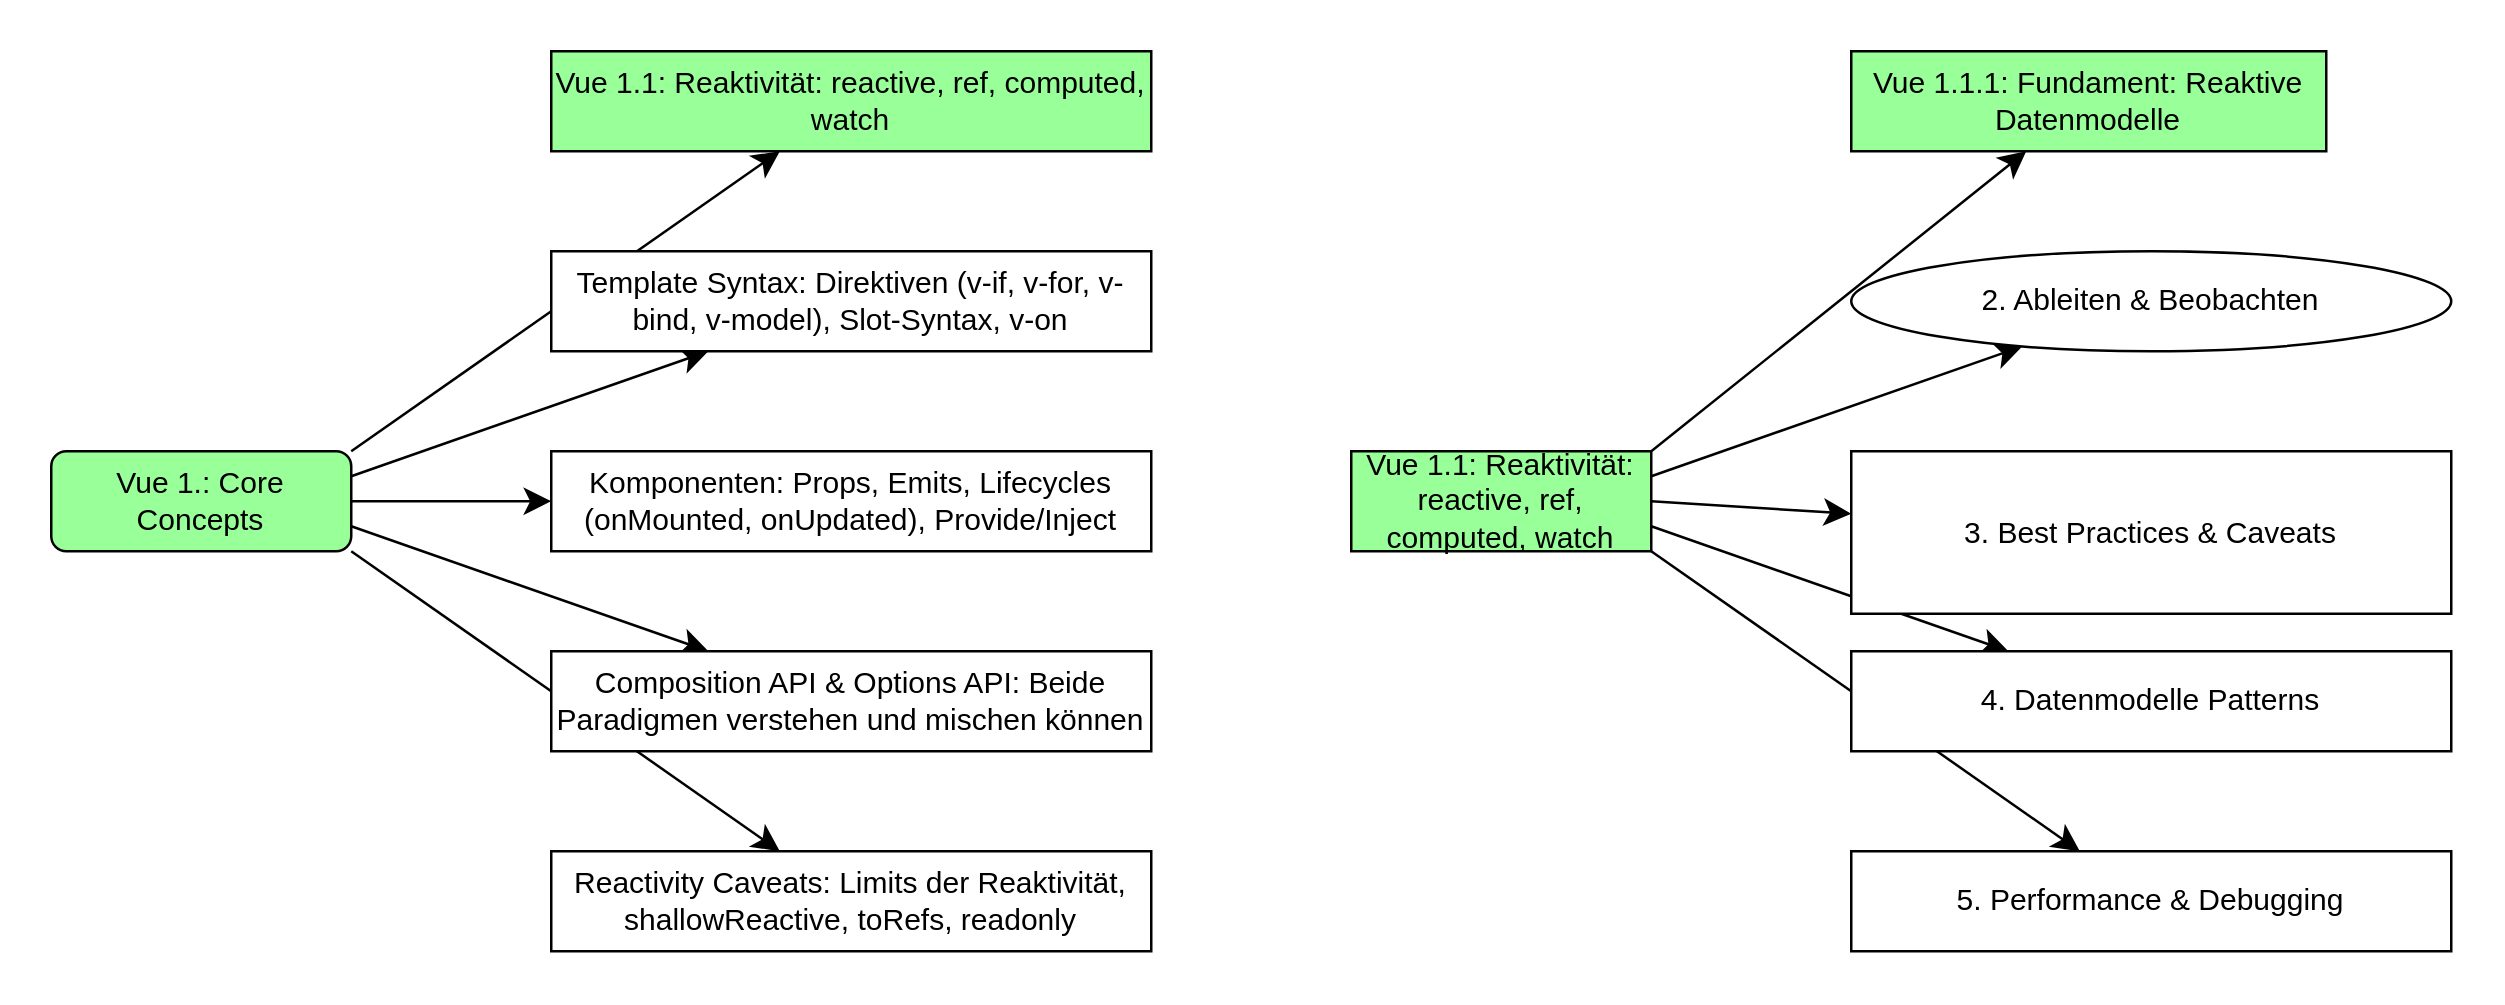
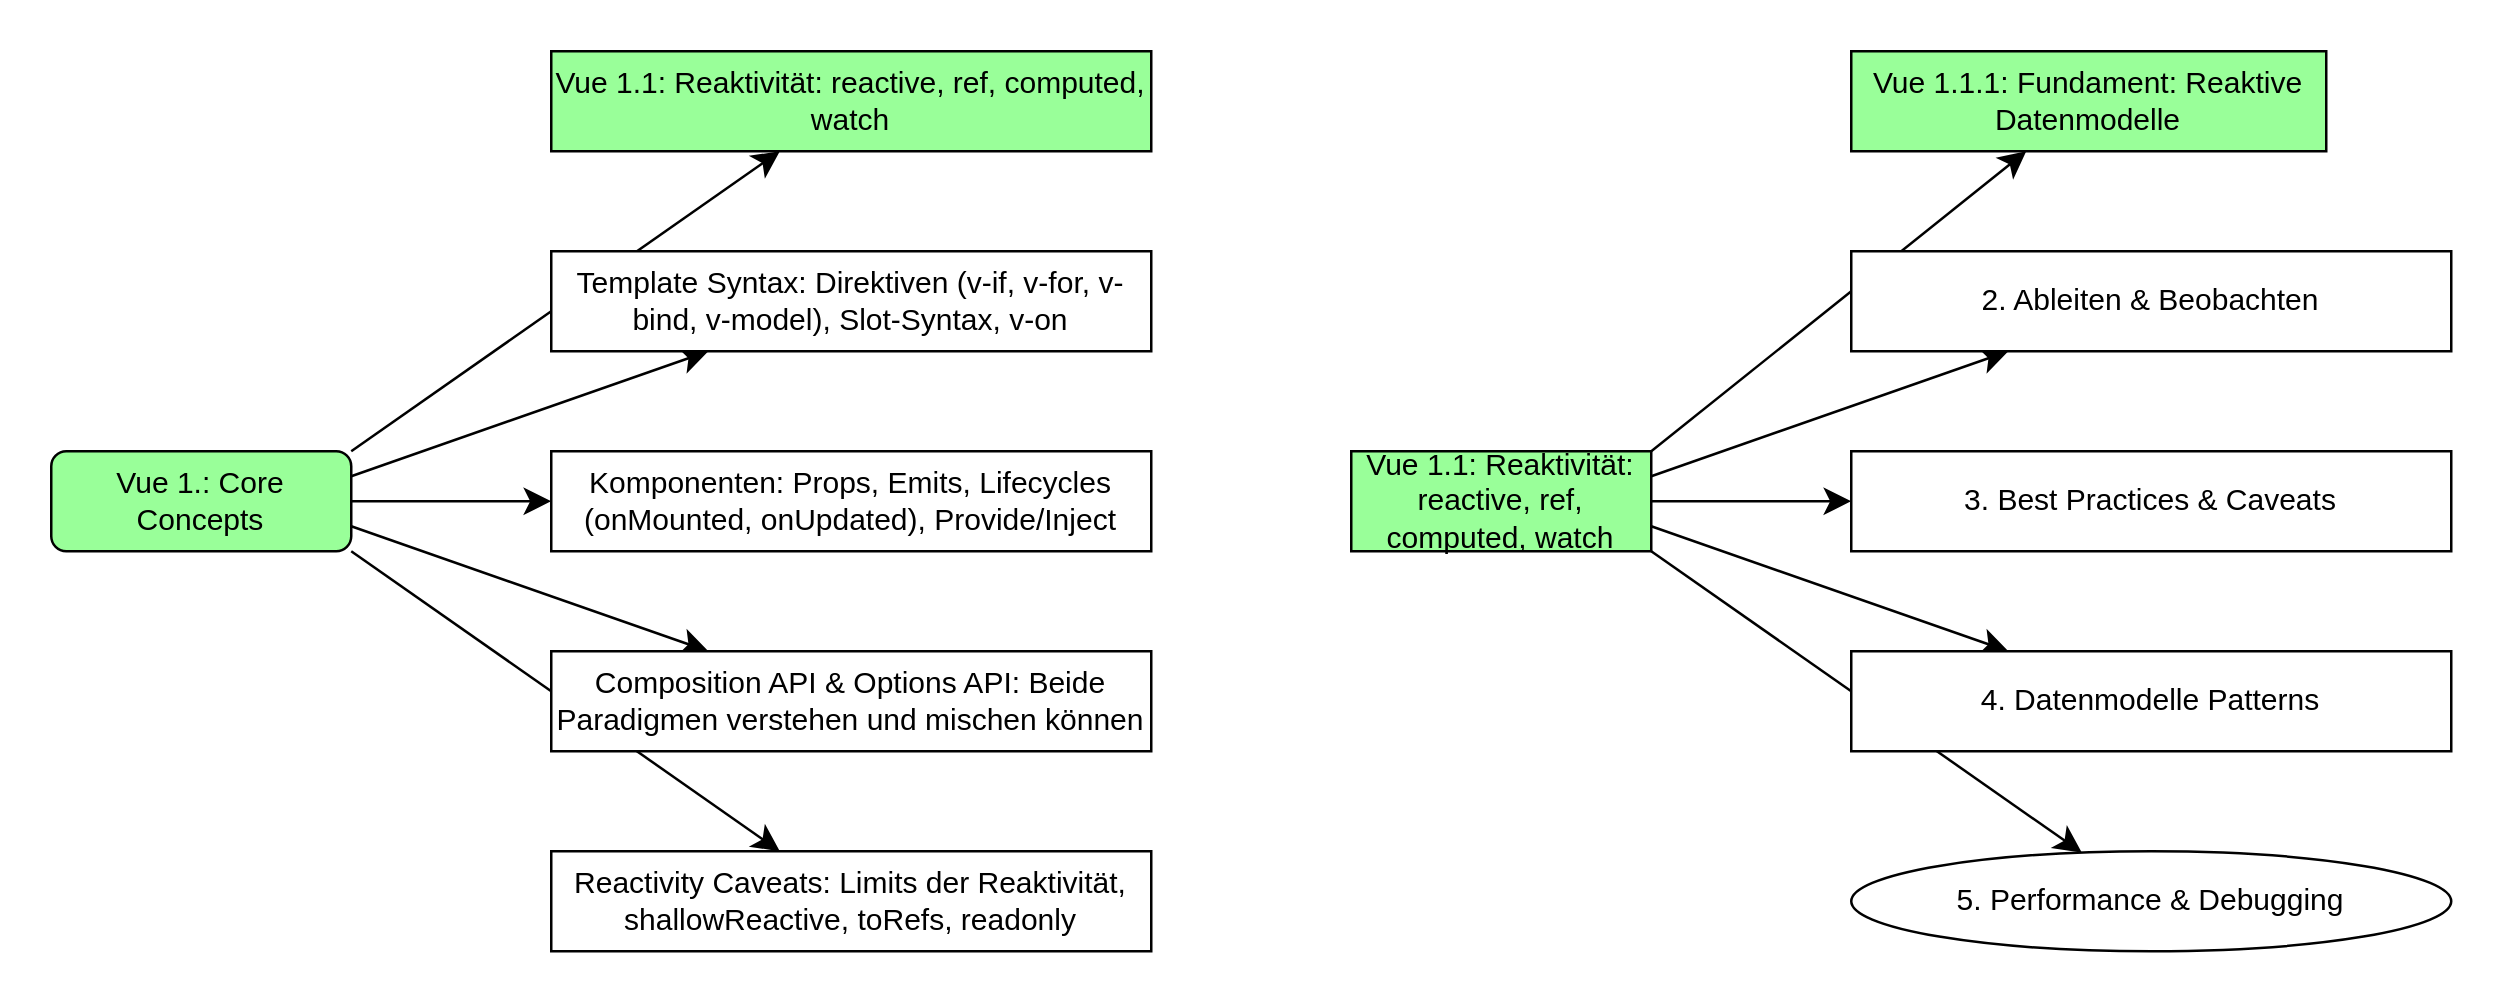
(2151, 301) -> (2151, 301)
(2151, 533) -> (2151, 501)
(2151, 901) -> (2151, 901)
